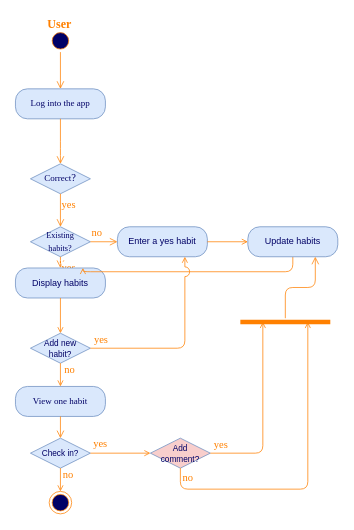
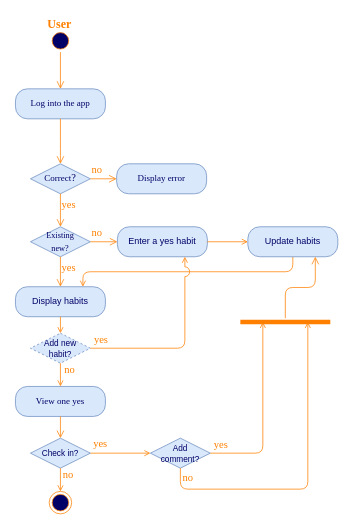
none -> (103, 179)
none -> (162, 179)
(60, 242) -> (60, 242)
(60, 283) -> (60, 302)
(60, 348) -> (60, 348)
(60, 402) -> (60, 402)
(180, 453) -> (180, 453)
